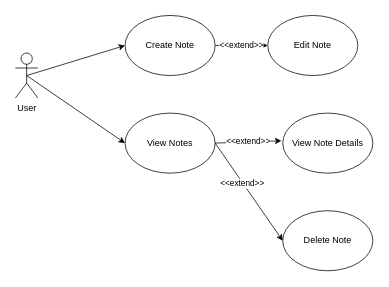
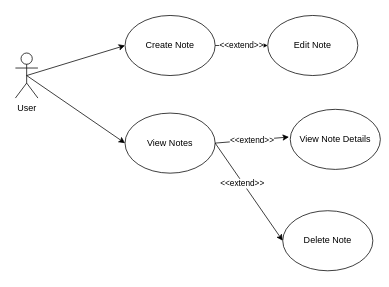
(327, 143) -> (335, 139)
